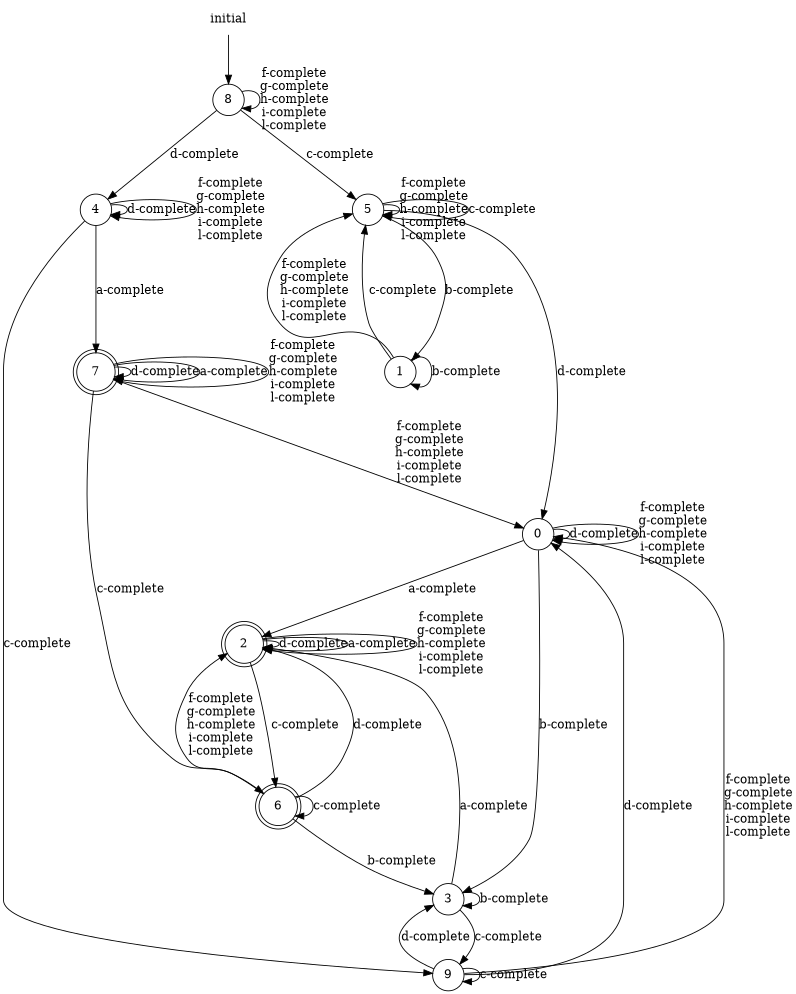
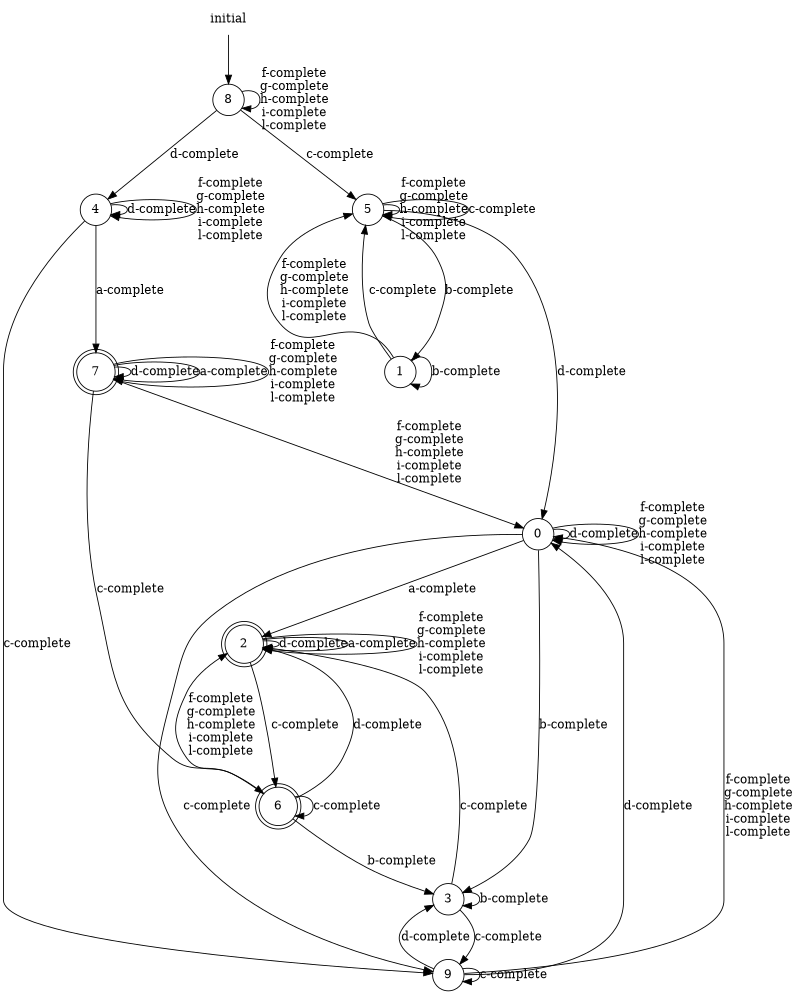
none -> (170, 702)
(494, 806) -> (494, 806)
